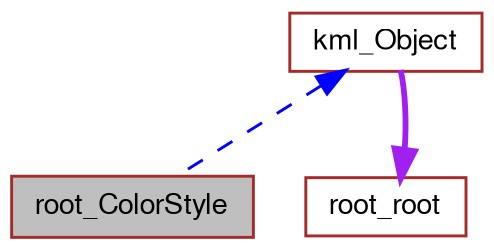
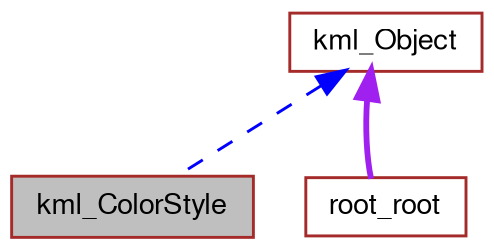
(405, 110) -> (367, 139)
(133, 207) -> (133, 207)
